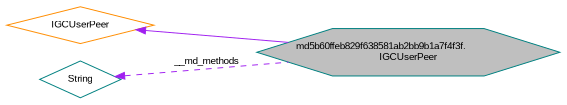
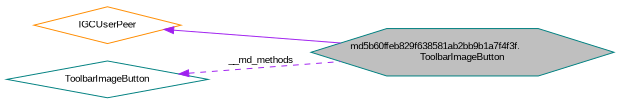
(408, 52) -> (463, 52)
(80, 79) -> (107, 79)
